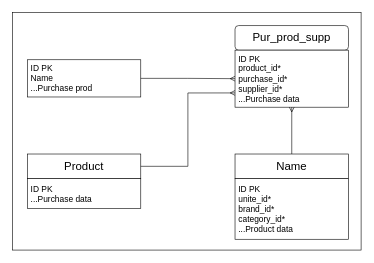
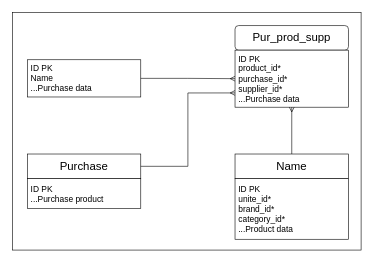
(57, 78) -> (57, 78)
(84, 167) -> (84, 167)
(57, 194) -> (63, 194)
